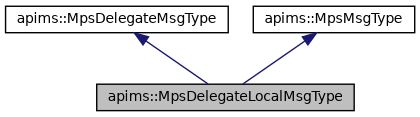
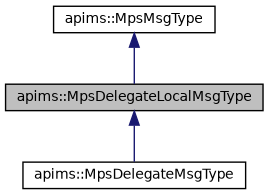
(177, 62) -> (134, 144)
